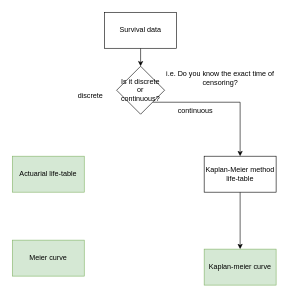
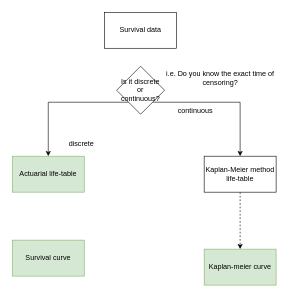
(141, 55) -> none
(90, 96) -> (81, 144)
none -> (48, 102)
(240, 218) -> (240, 218)
(48, 258) -> (48, 258)
